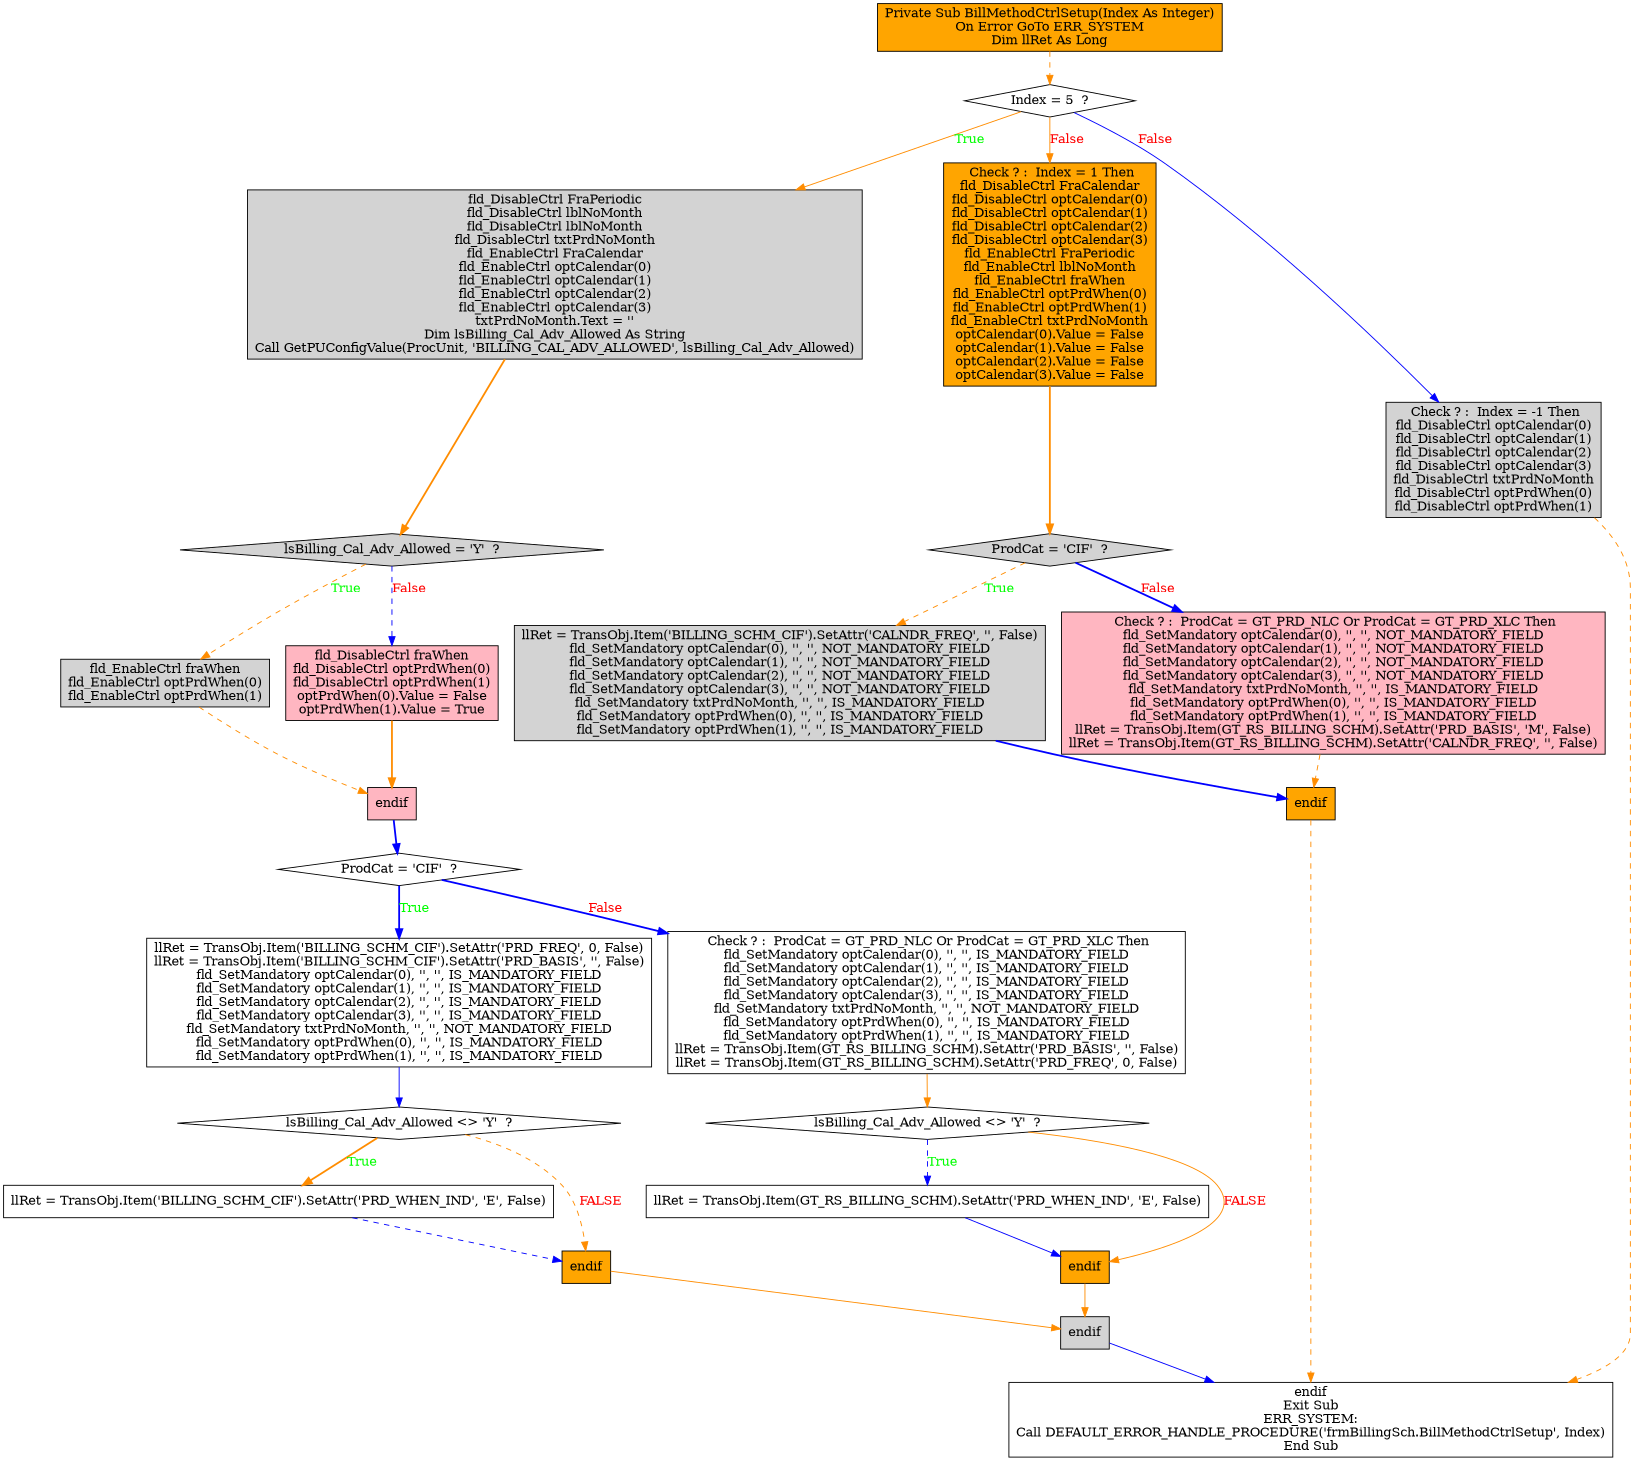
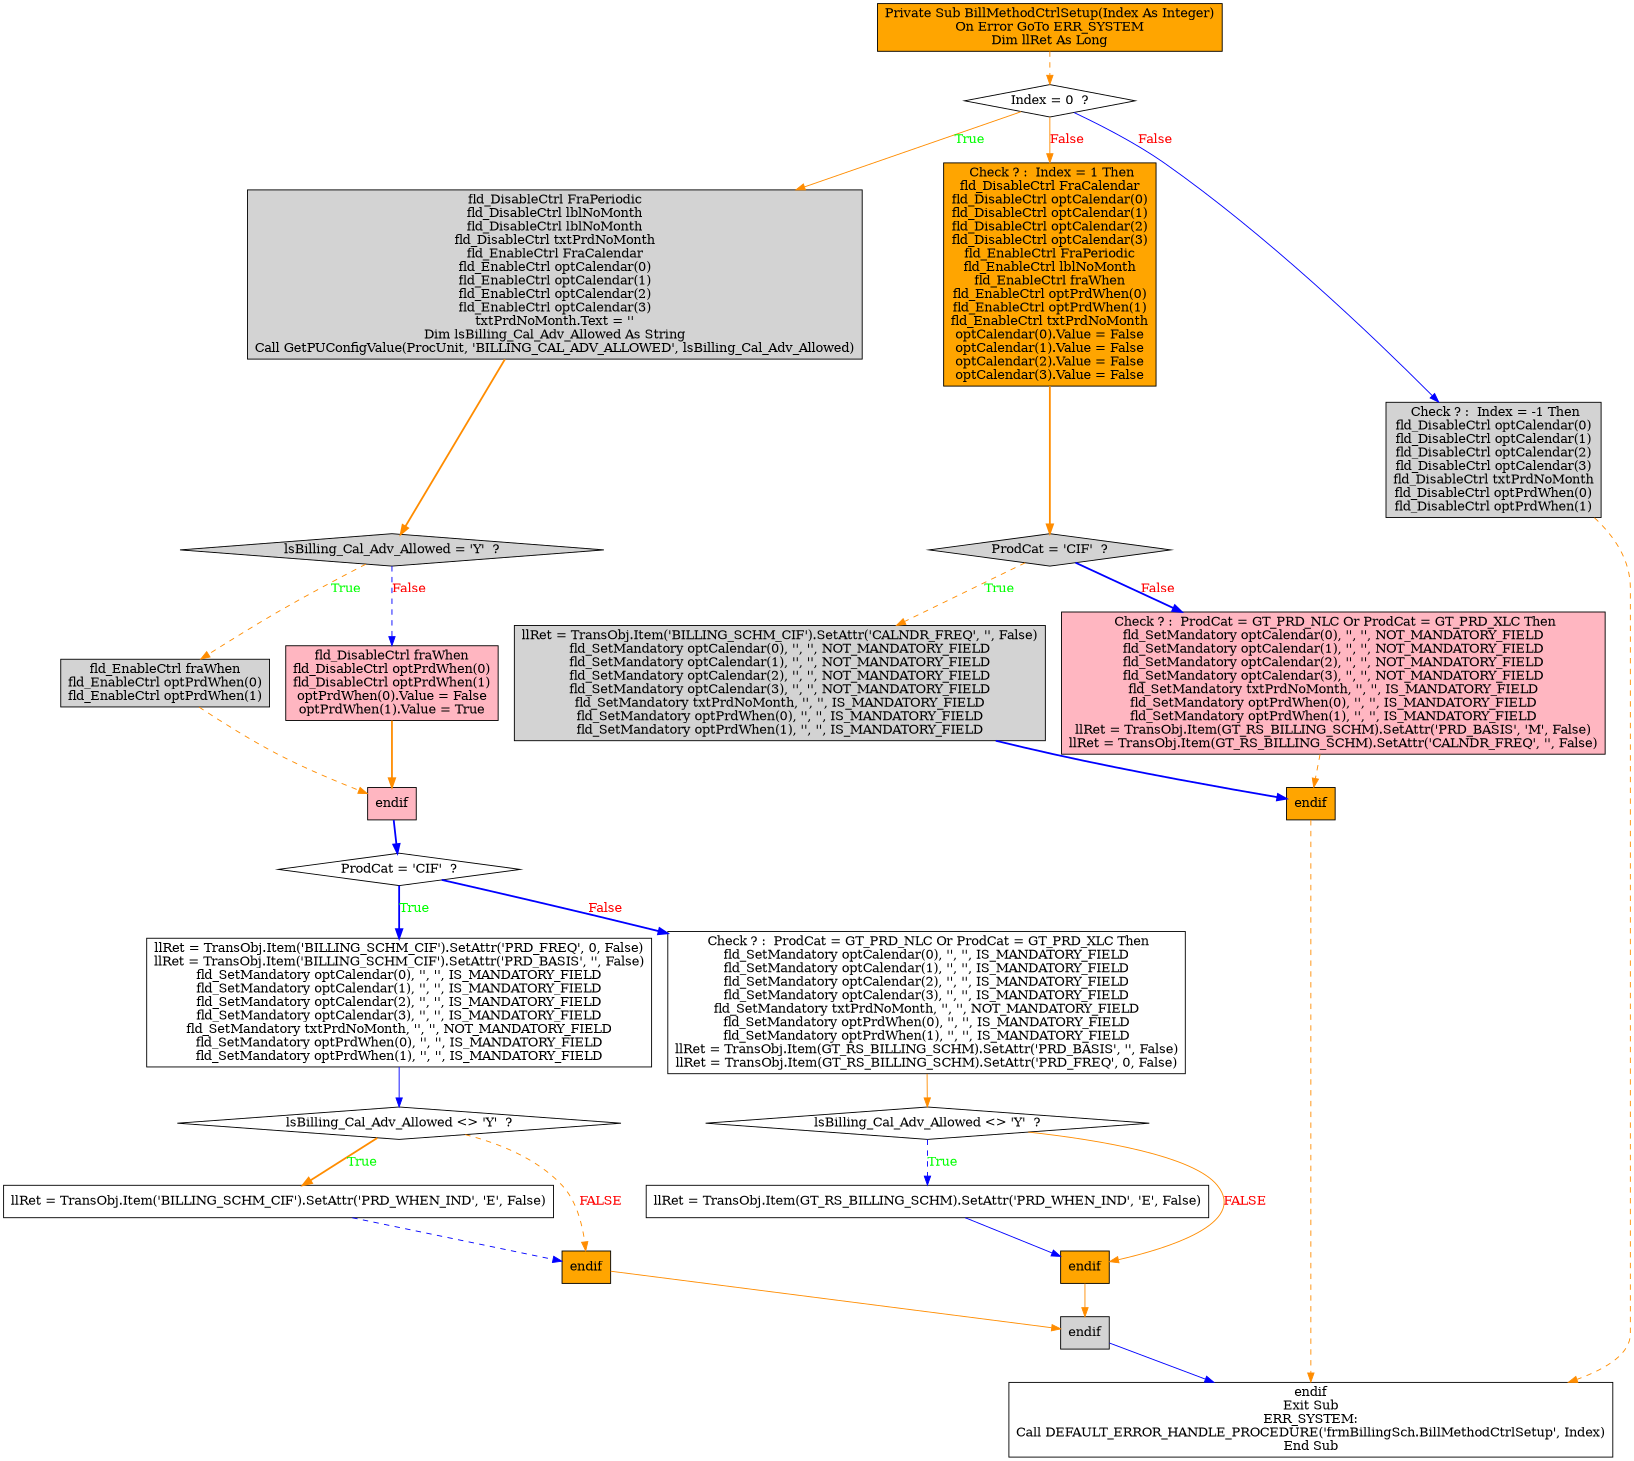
(1050, 101) -> (1050, 101)
